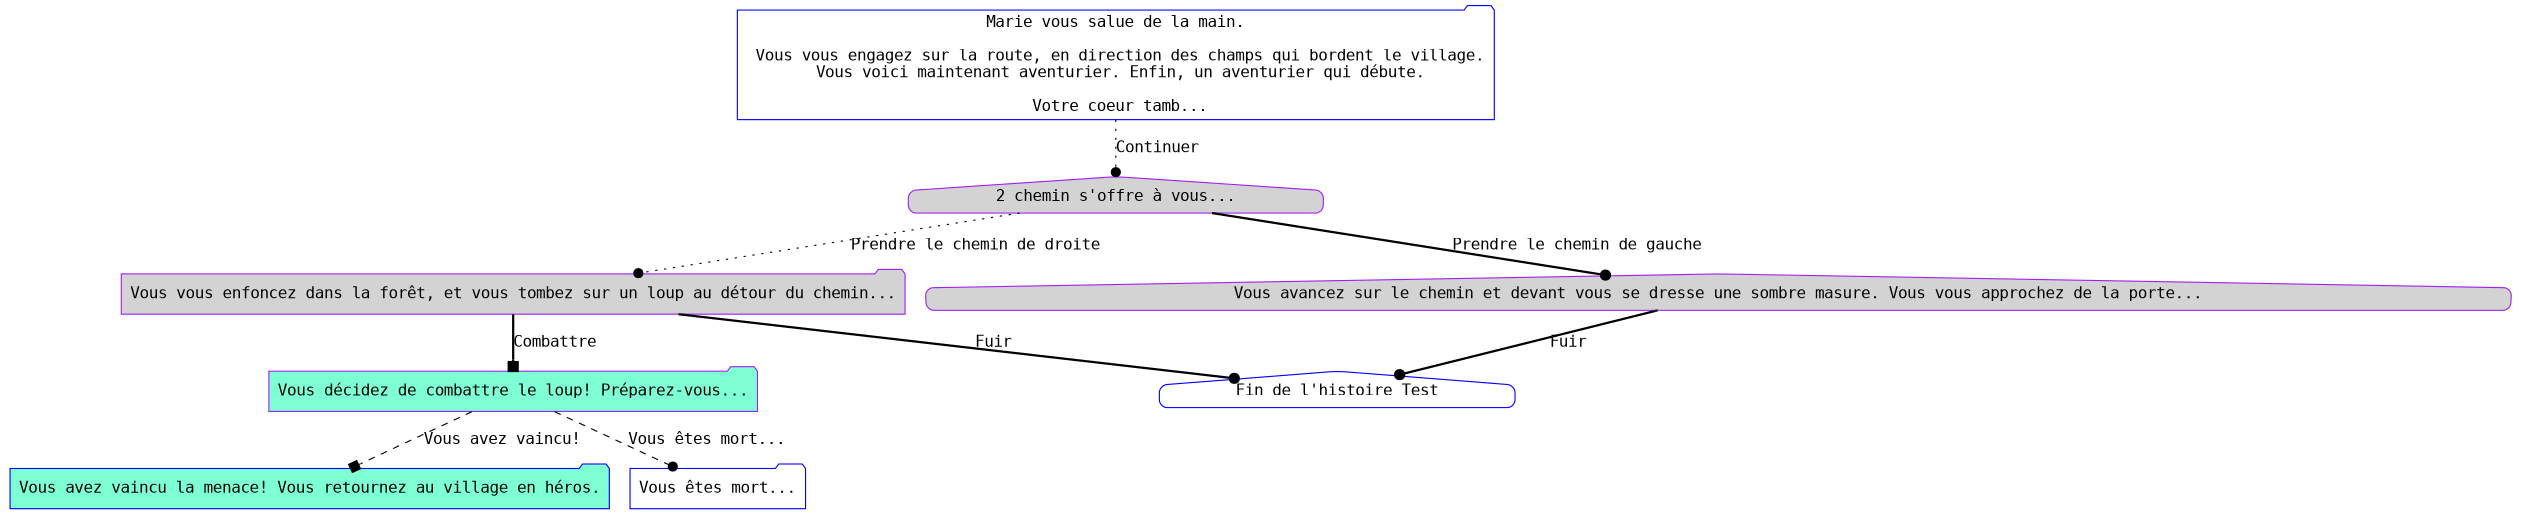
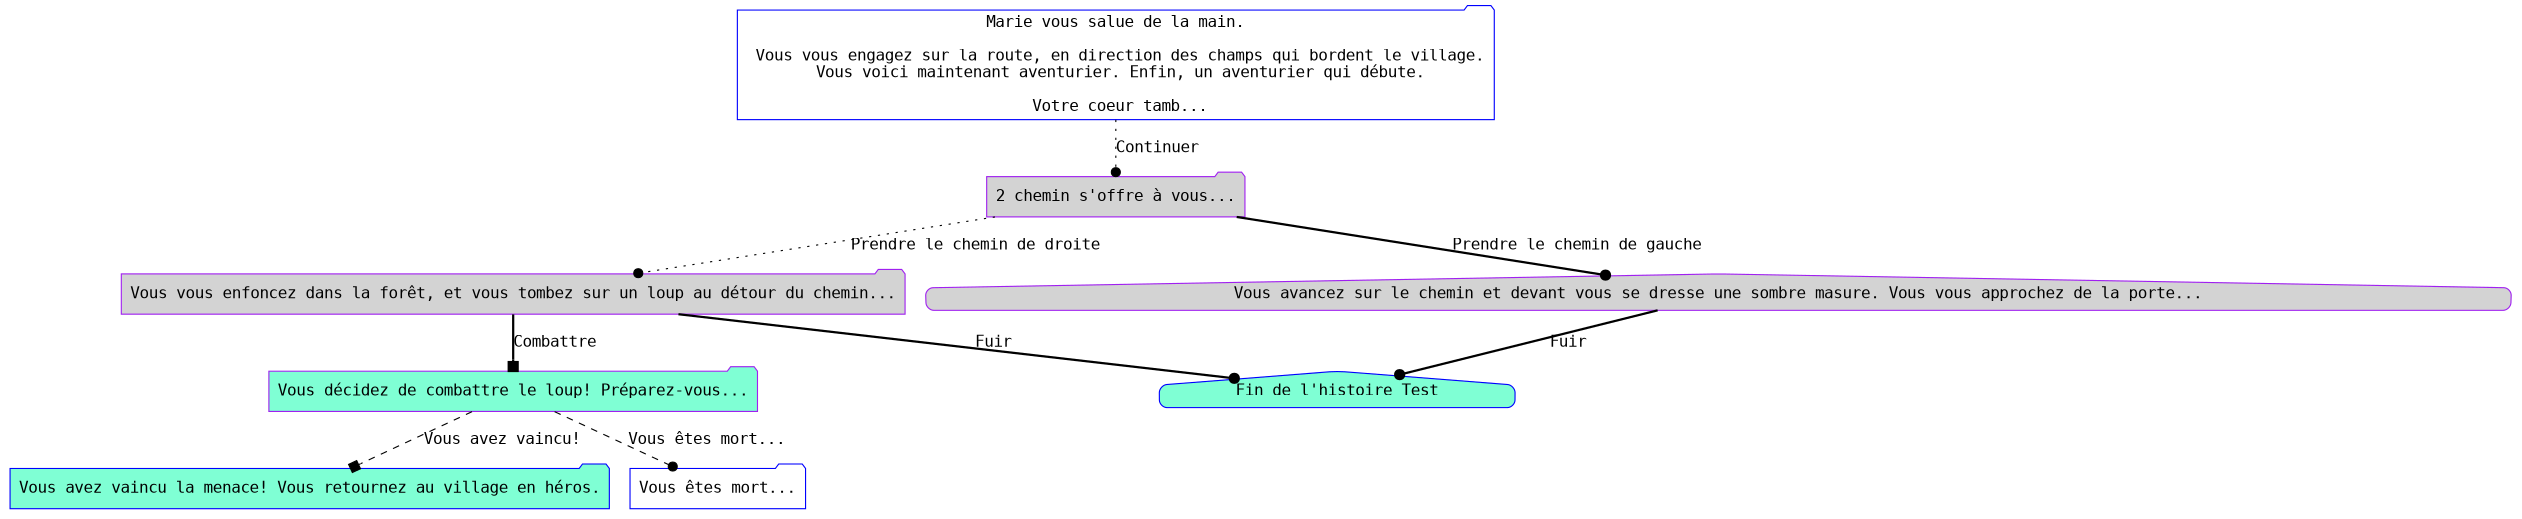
(1116, 197) -> (1116, 197)
(1337, 391) -> (1337, 391)
